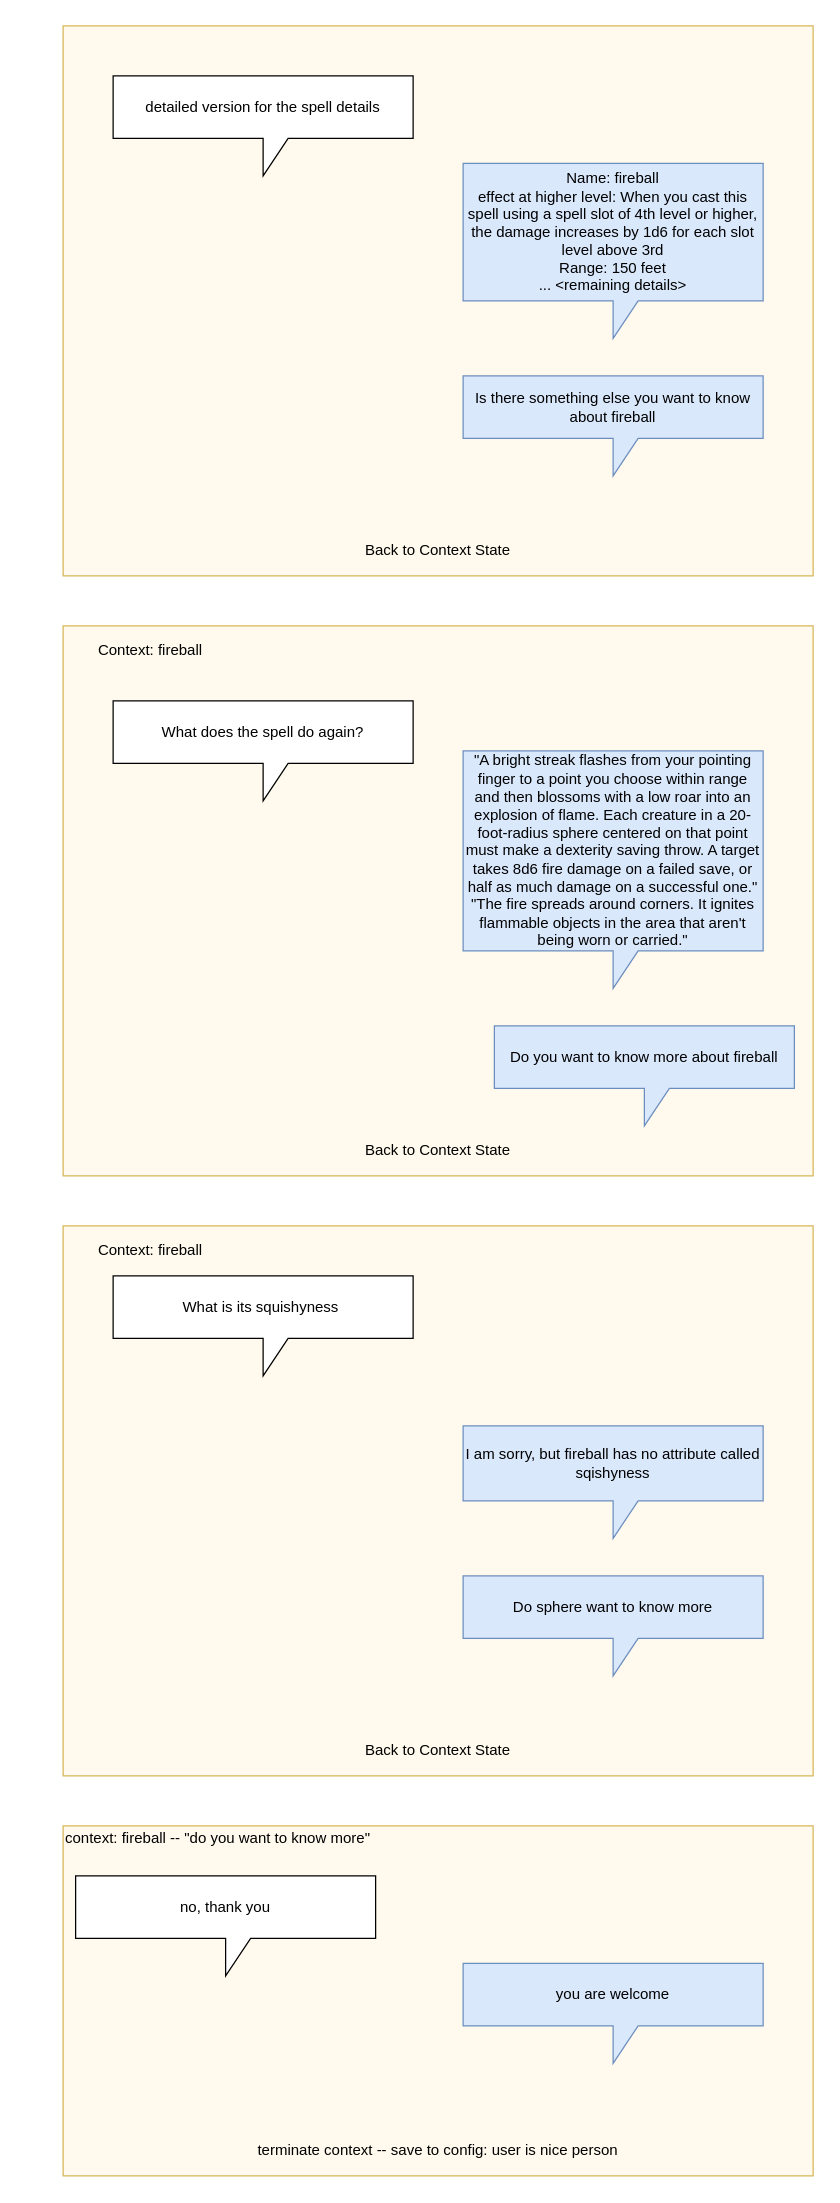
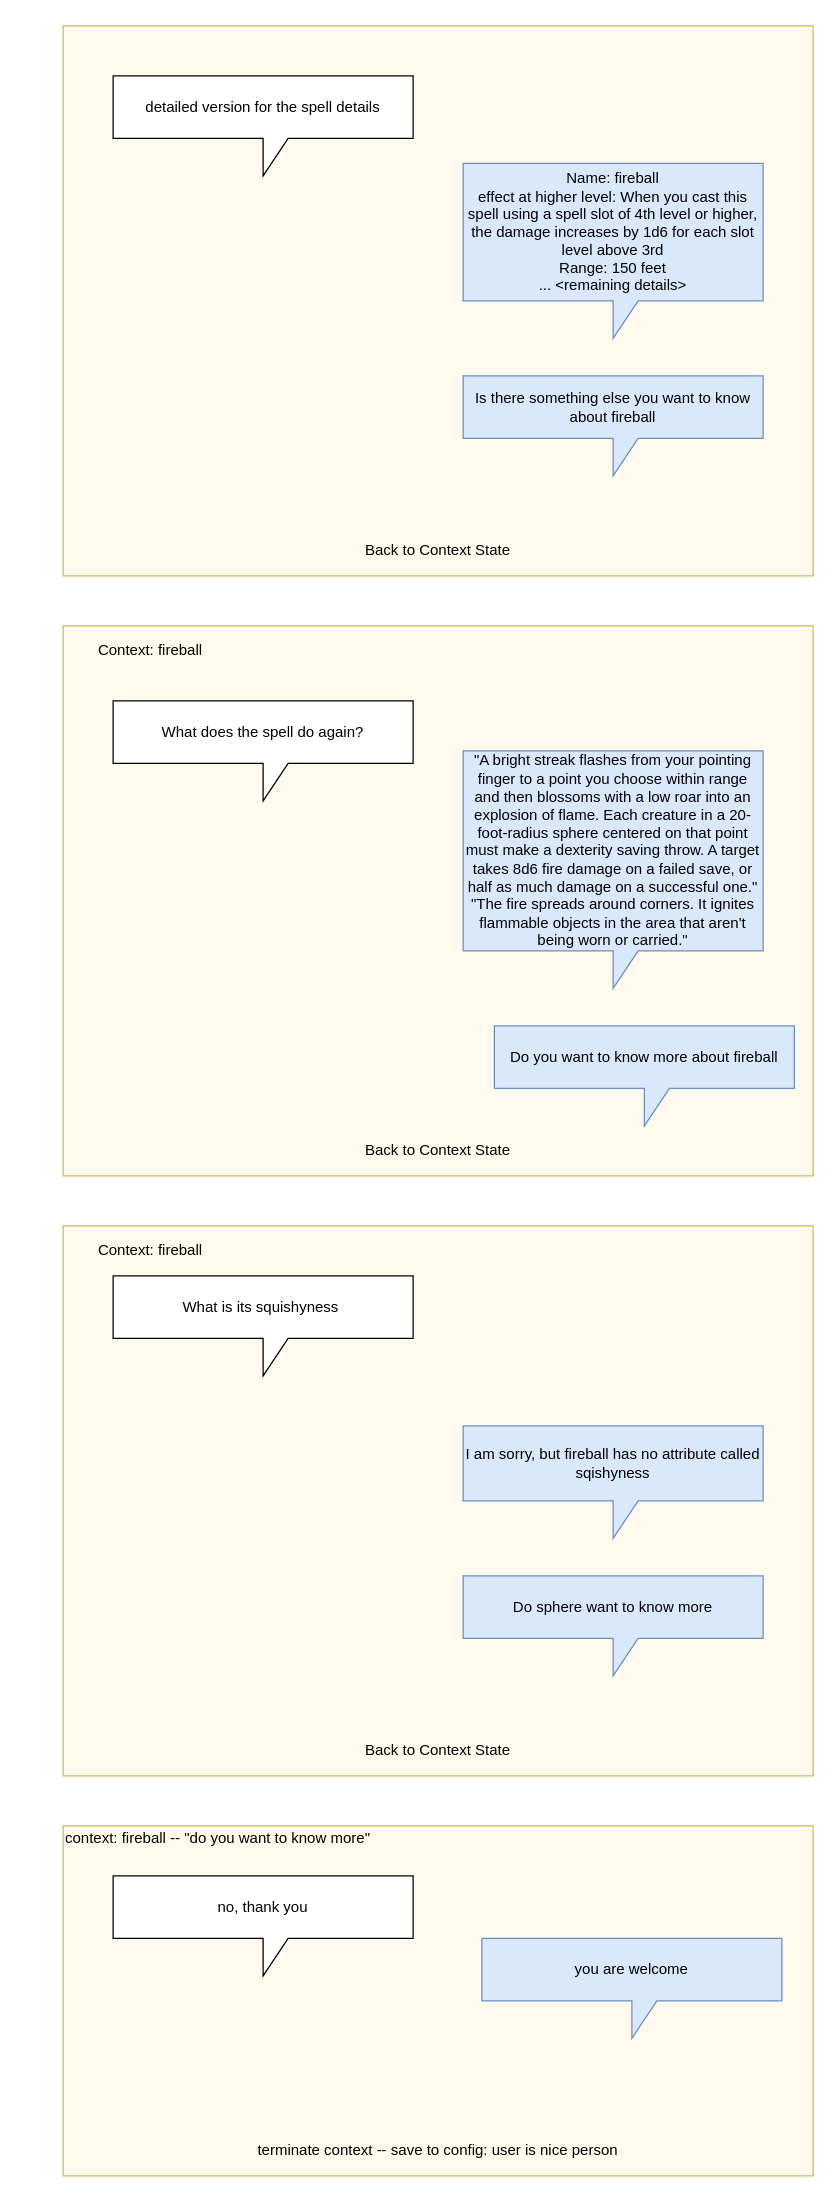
(226, 1926) -> (263, 1926)
(613, 2013) -> (632, 1988)
